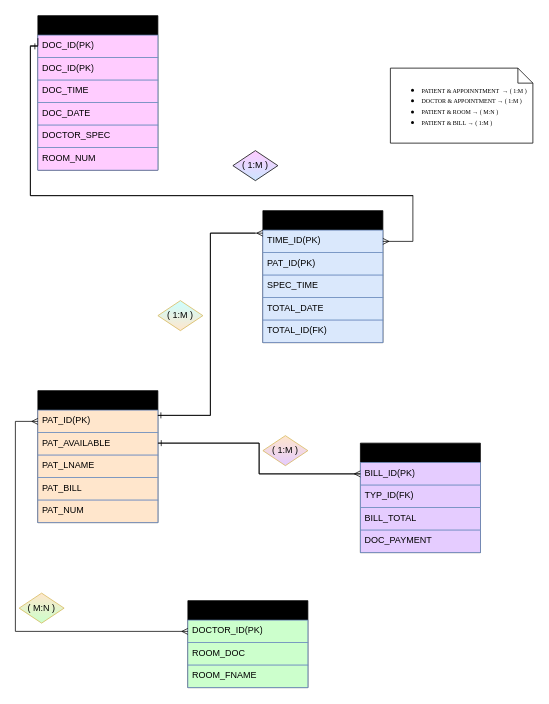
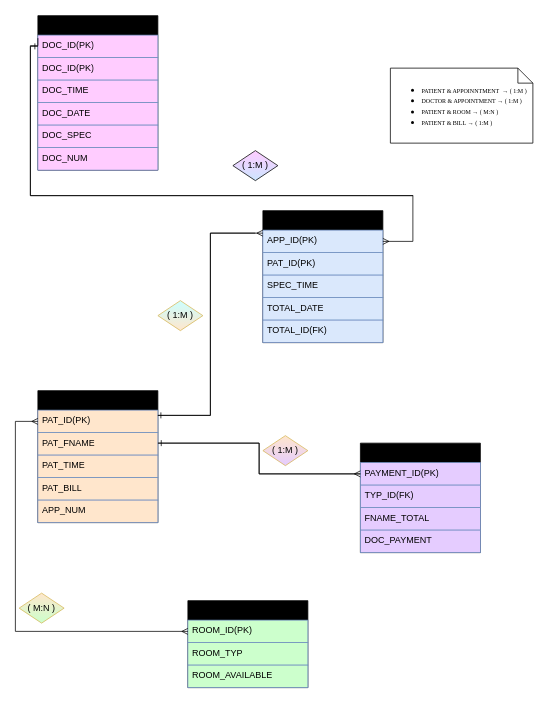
(98, 26) -> (98, 26)
(70, 136) -> (63, 136)
(63, 158) -> (60, 158)
(323, 221) -> (323, 221)
(295, 241) -> (293, 241)
(98, 401) -> (98, 401)
(75, 443) -> (65, 443)
(65, 466) -> (63, 466)
(393, 473) -> (400, 473)
(60, 511) -> (60, 511)
(390, 518) -> (393, 518)
(248, 611) -> (248, 611)
(225, 631) -> (220, 631)
(213, 653) -> (213, 653)
(218, 676) -> (228, 676)
